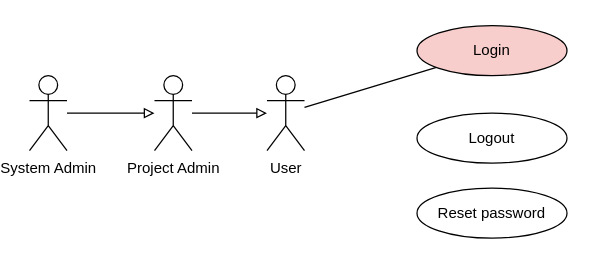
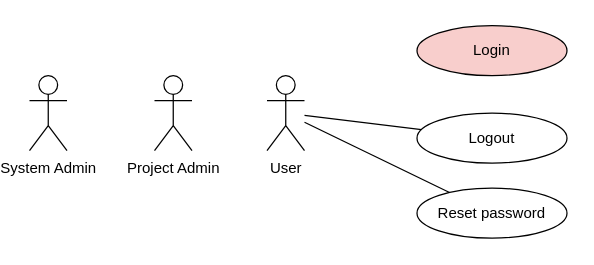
(370, 88) -> none
(105, 113) -> none
(224, 113) -> none
none -> (362, 122)
none -> (376, 157)
